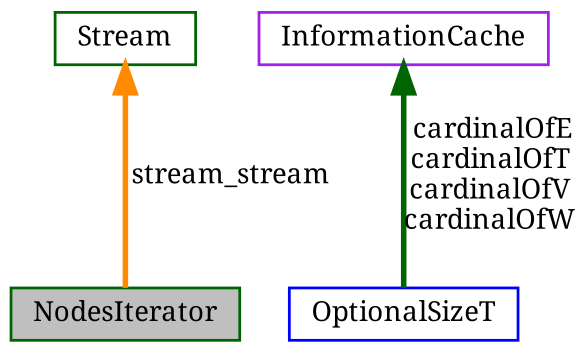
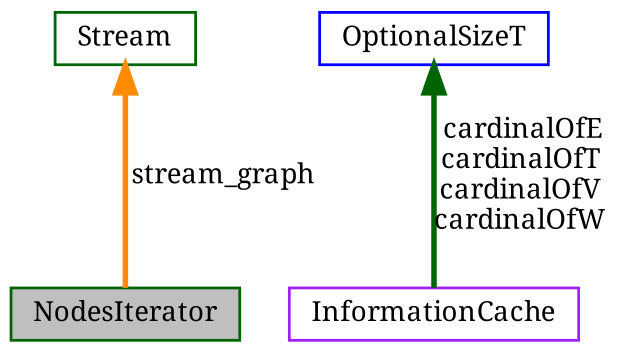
(229, 176) -> (220, 176)
(404, 190) -> (434, 190)
